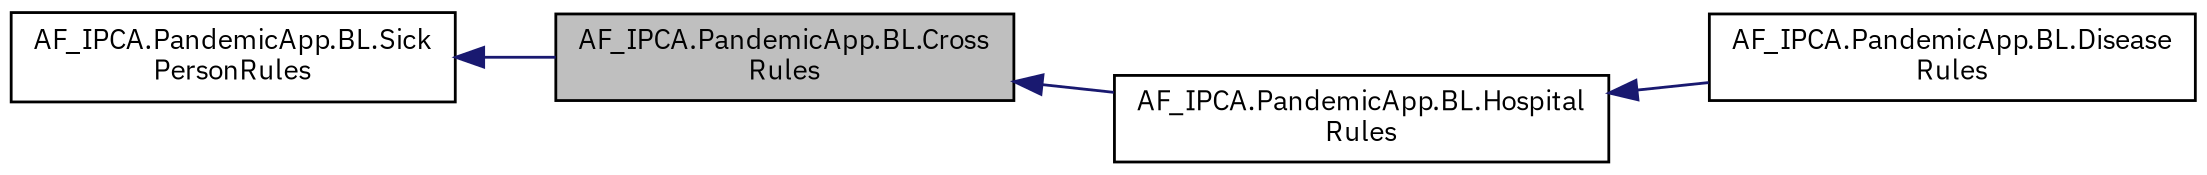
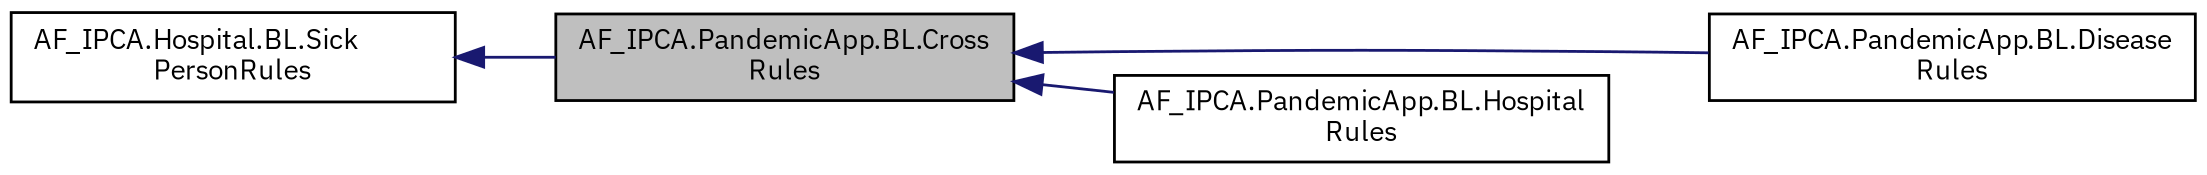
(233, 57) -> (233, 57)
(1673, 86) -> (1376, 50)
